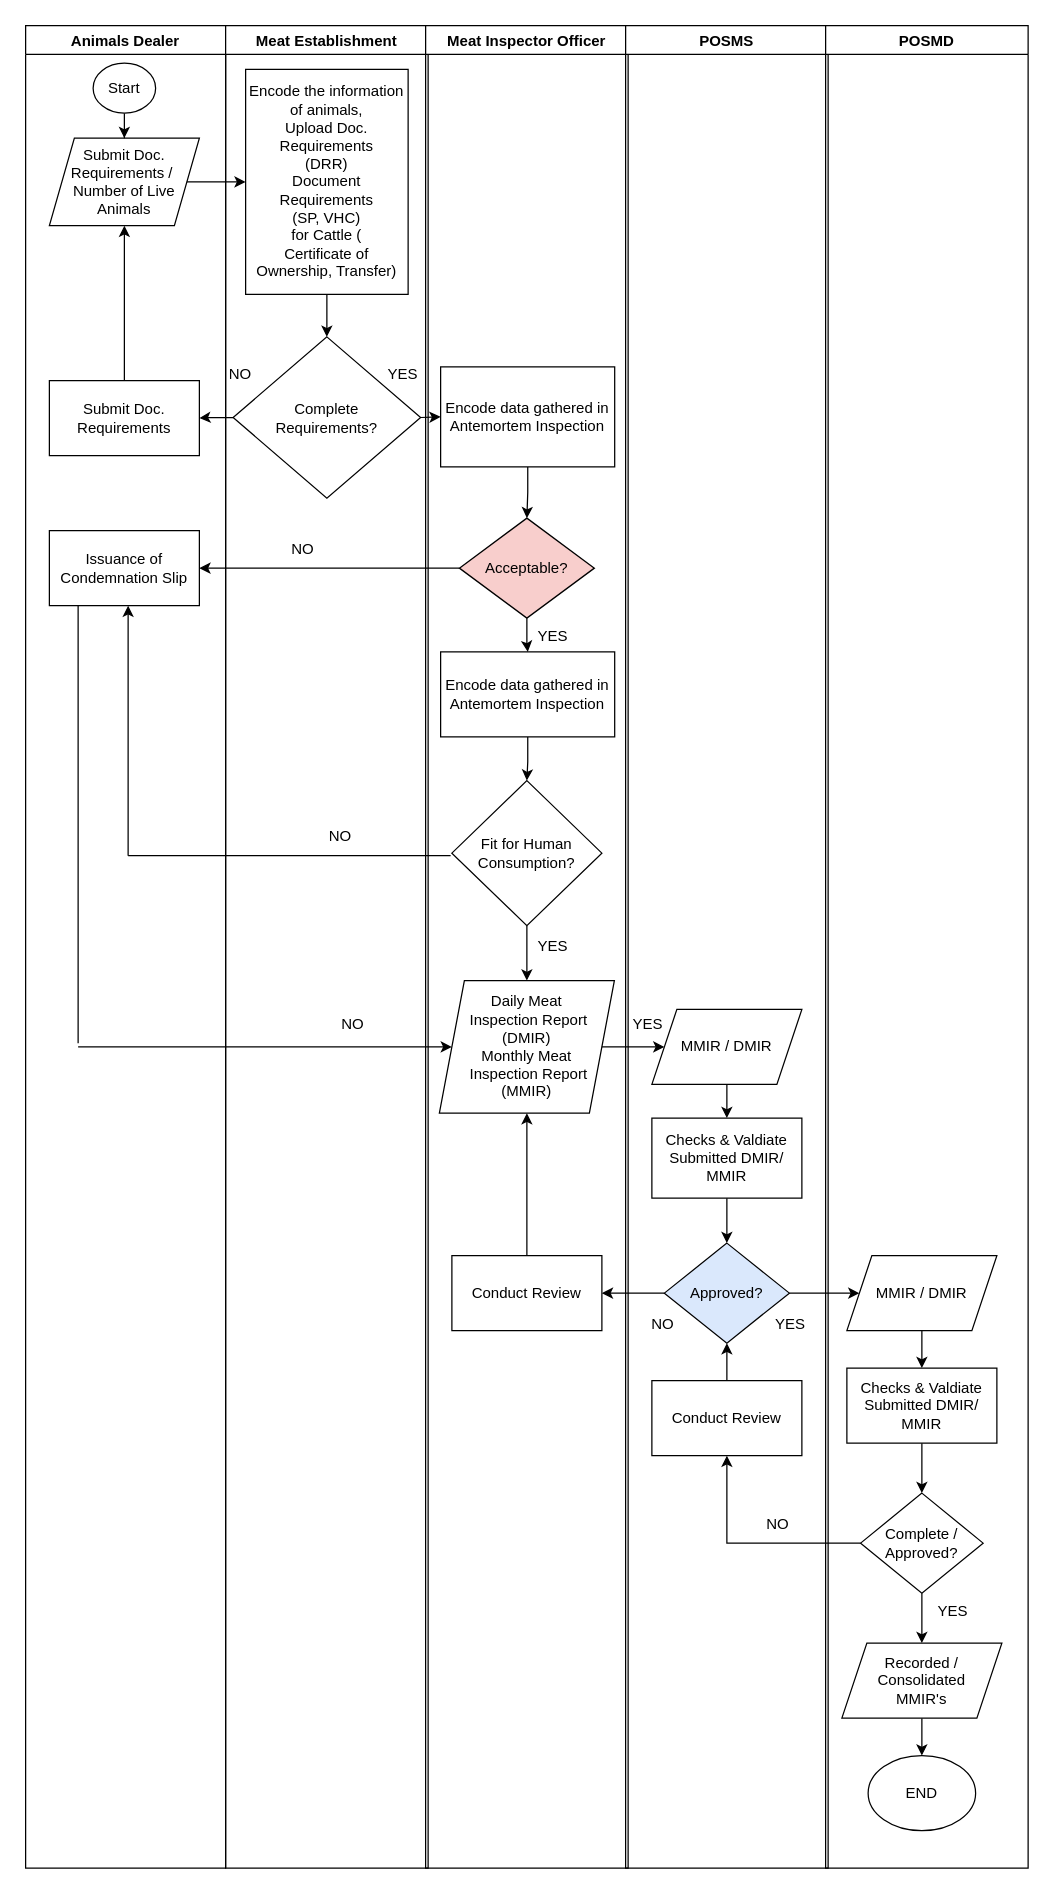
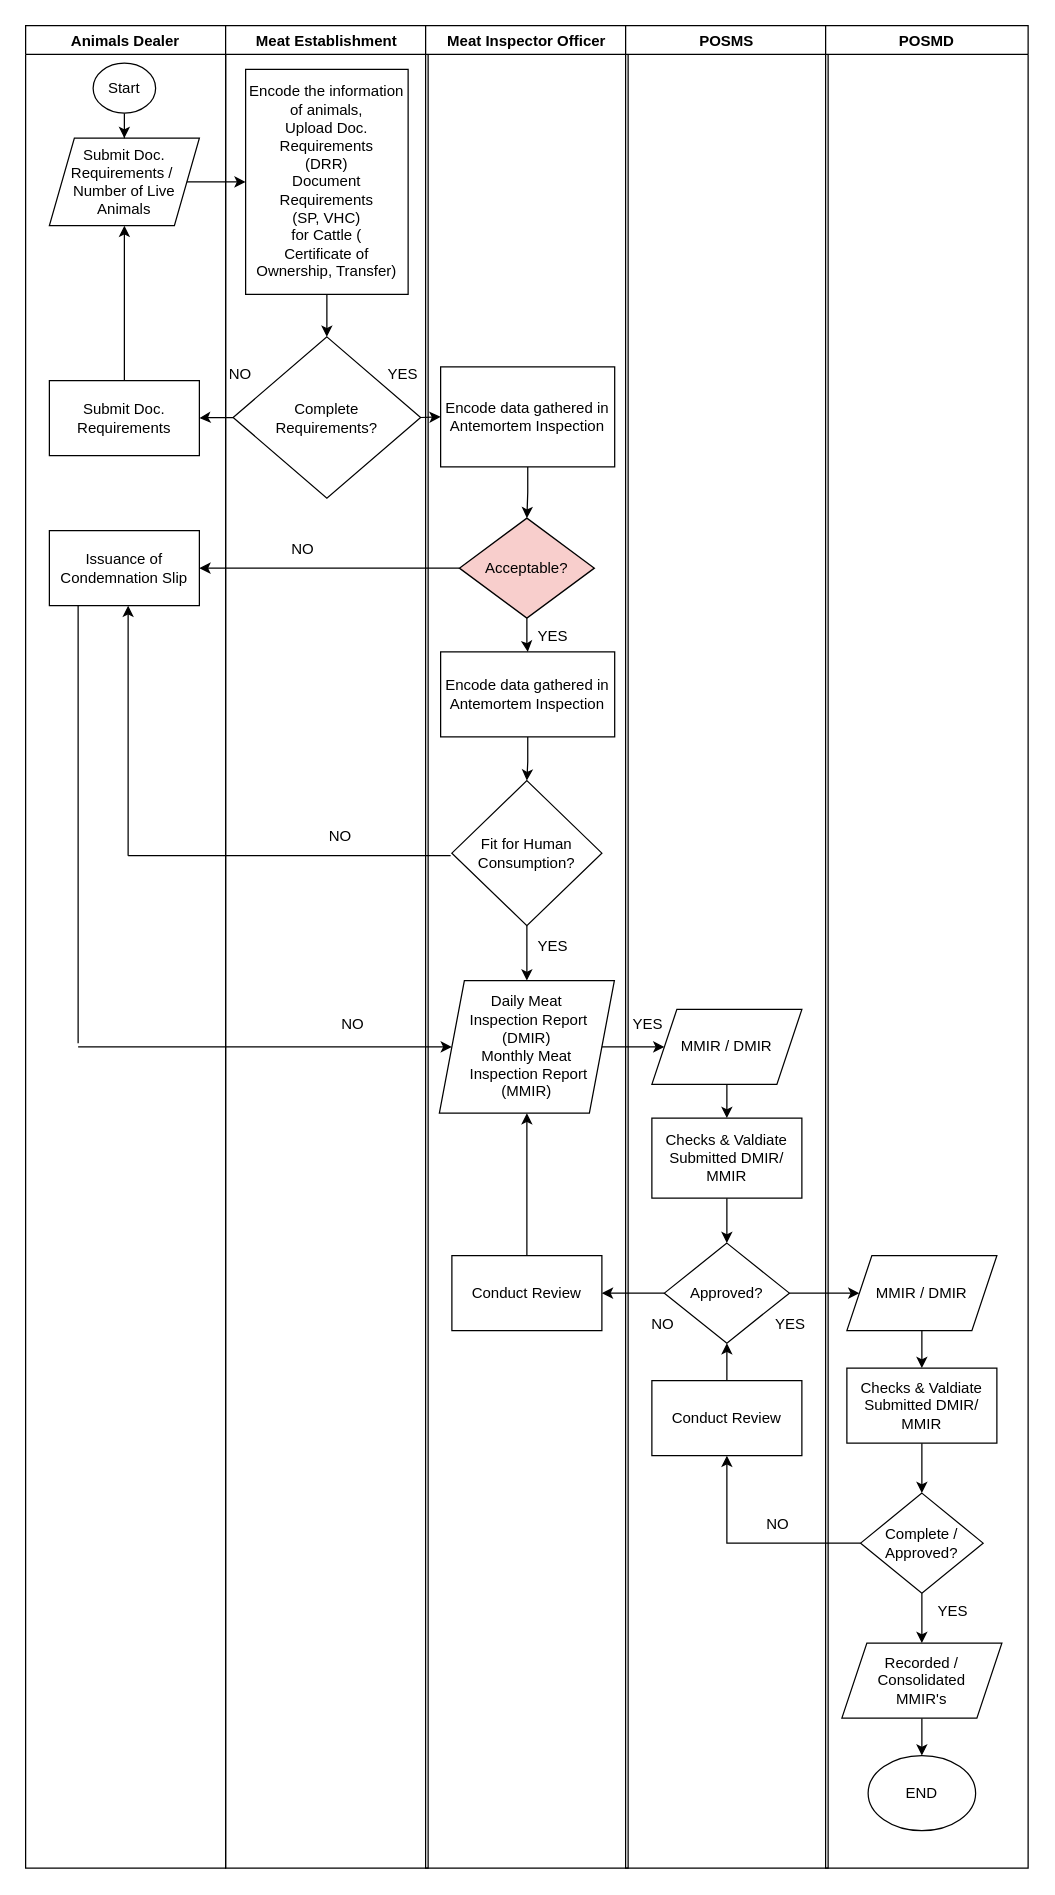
(727, 1293) -> (727, 1293)
